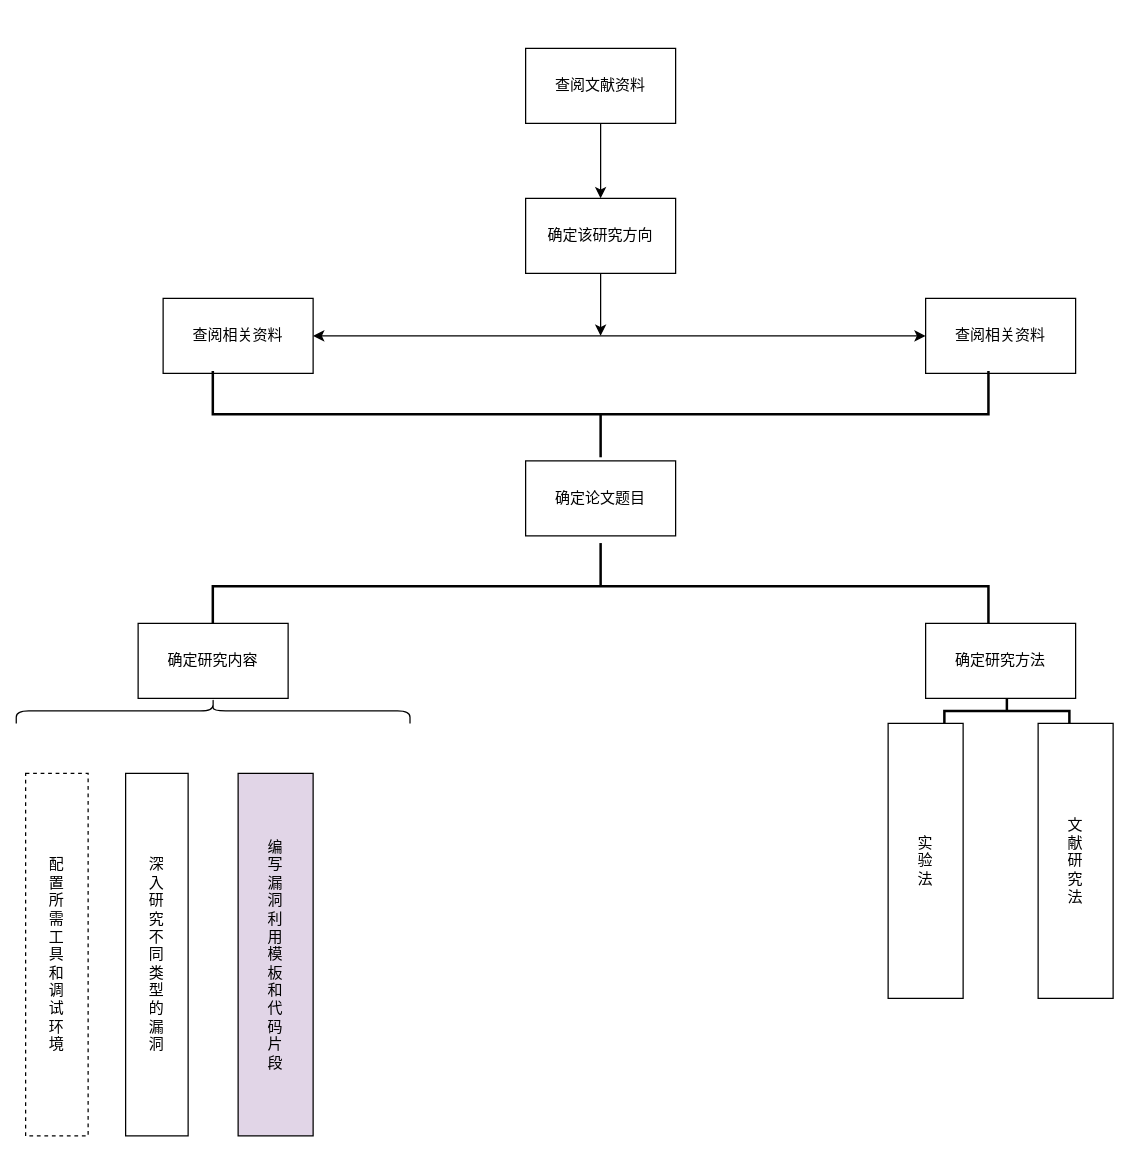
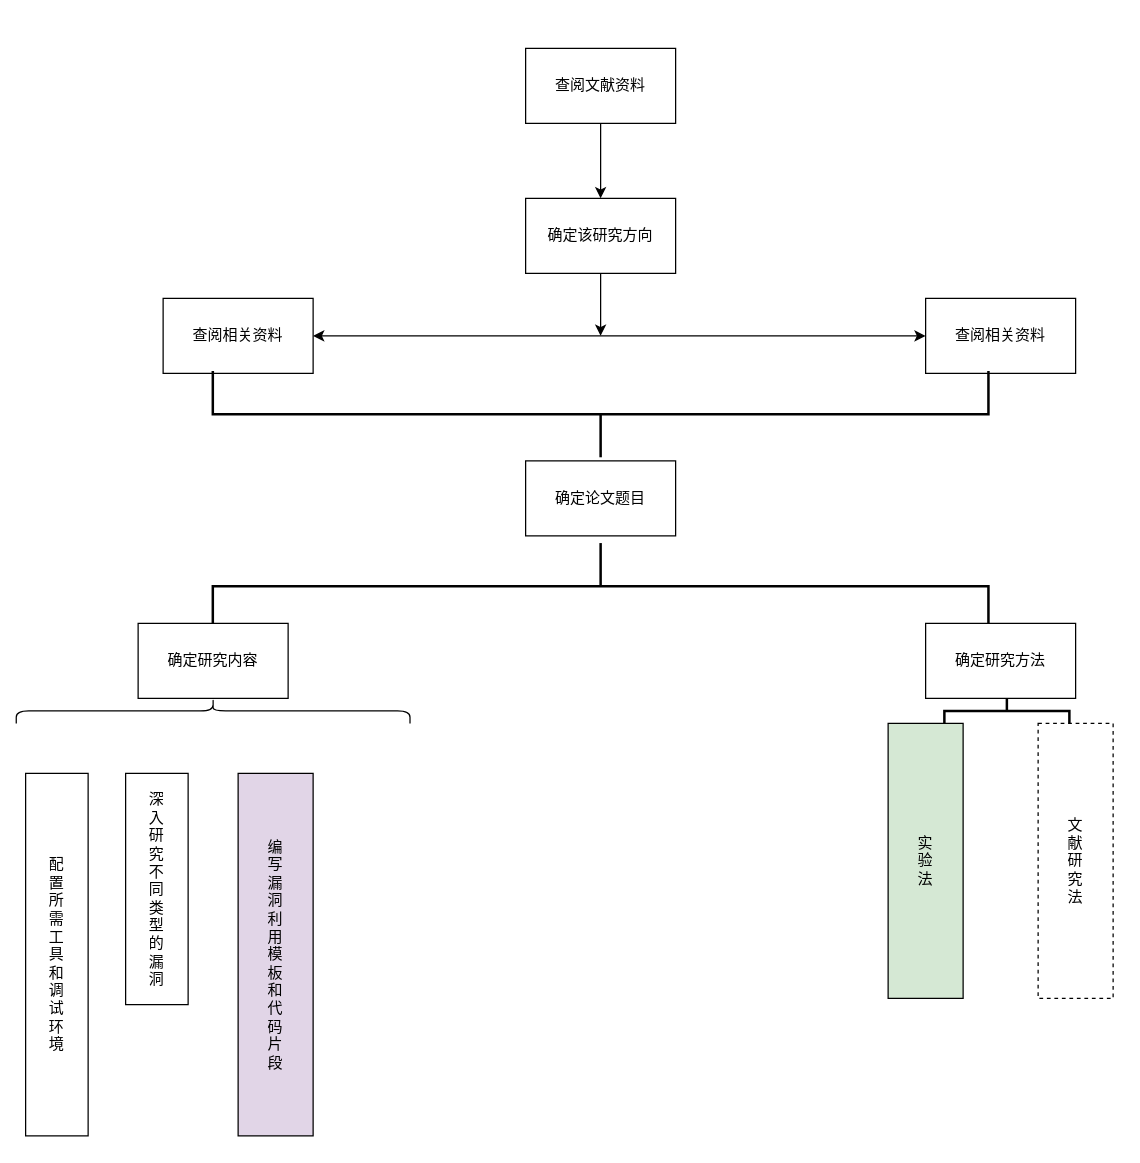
(926, 861) -> (926, 861)
(1076, 861) -> (1076, 861)
(57, 954) -> (57, 954)
(157, 954) -> (157, 889)
